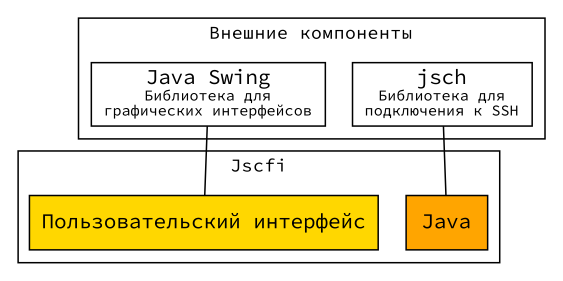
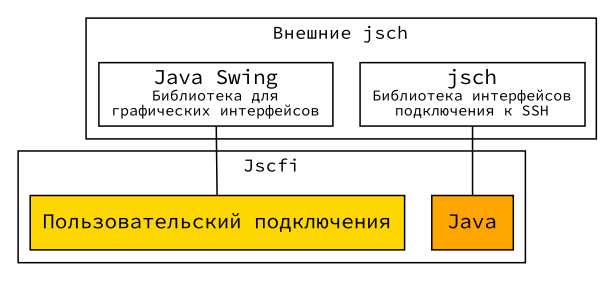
(312, 34) -> (341, 34)
(442, 96) -> (473, 96)
(204, 223) -> (217, 223)
